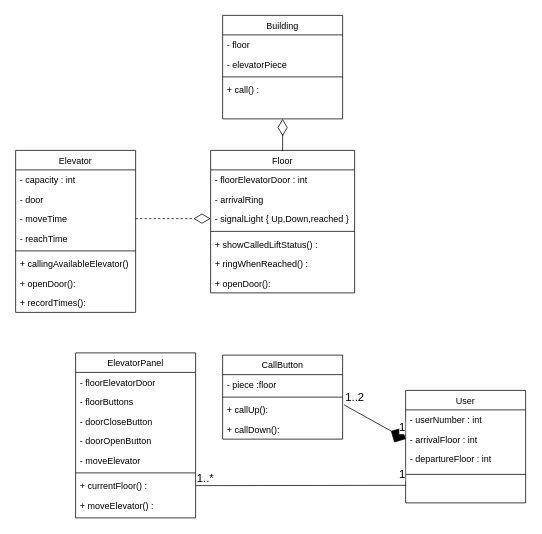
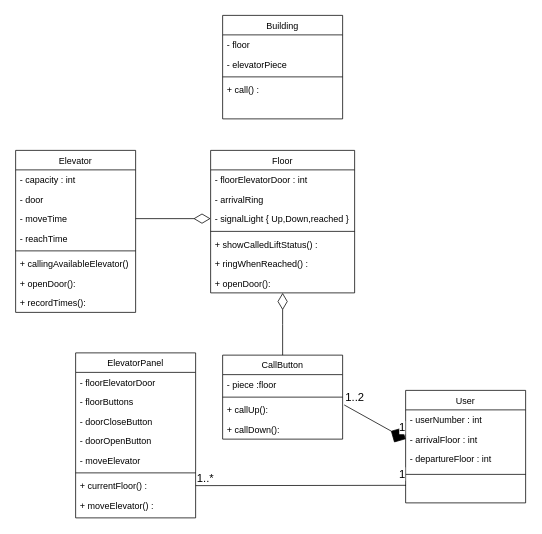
(282, 142) -> none
(166, 219) -> (166, 219)
none -> (282, 333)
